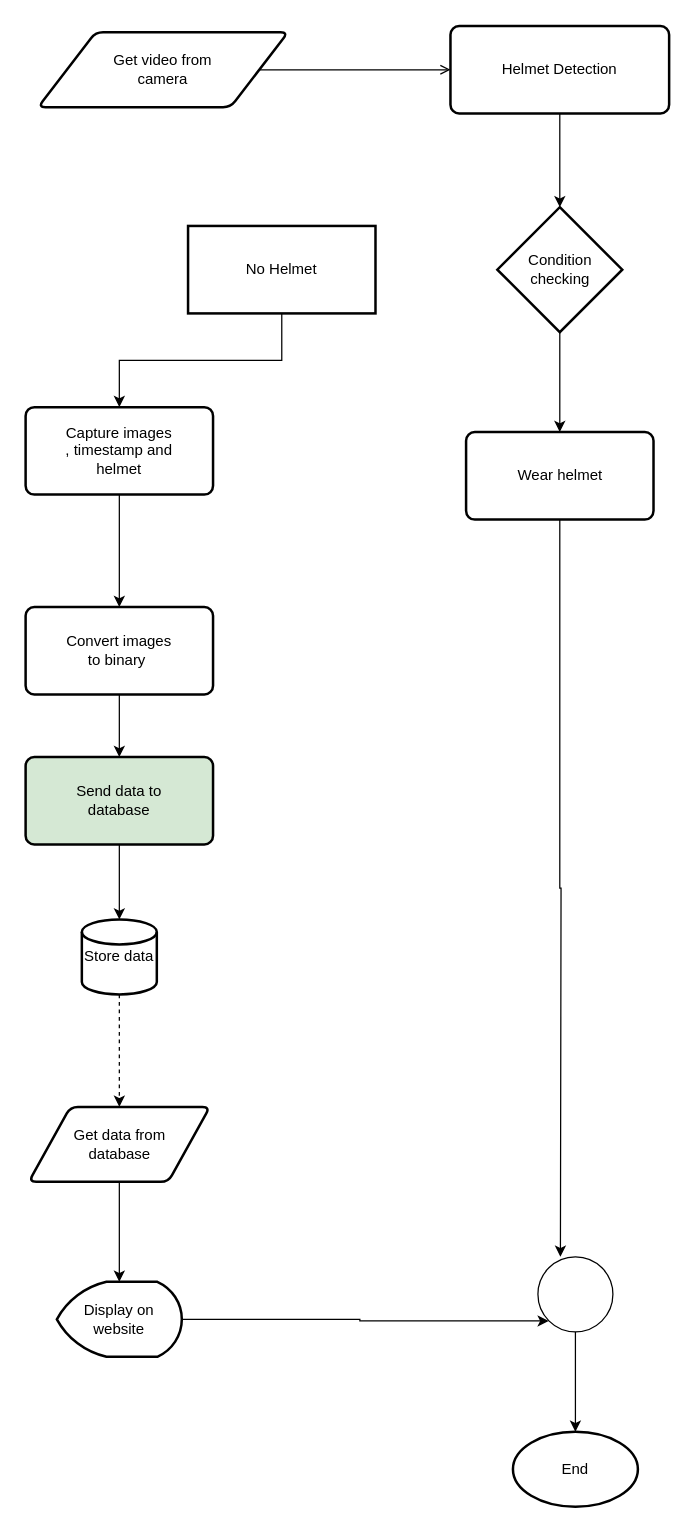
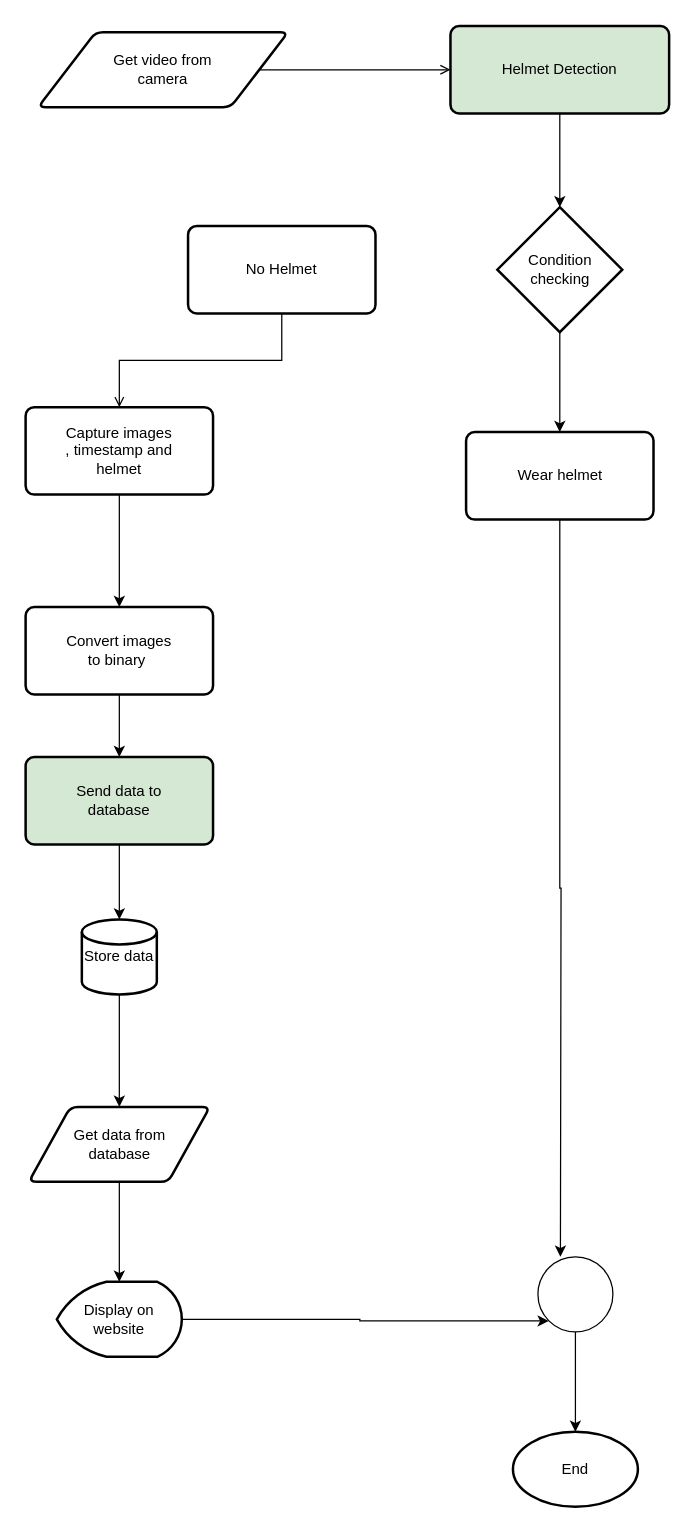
(560, 69) -> (560, 69)
(282, 269) -> (282, 269)
(119, 397) -> (119, 399)
(119, 1048) -> (119, 1048)
